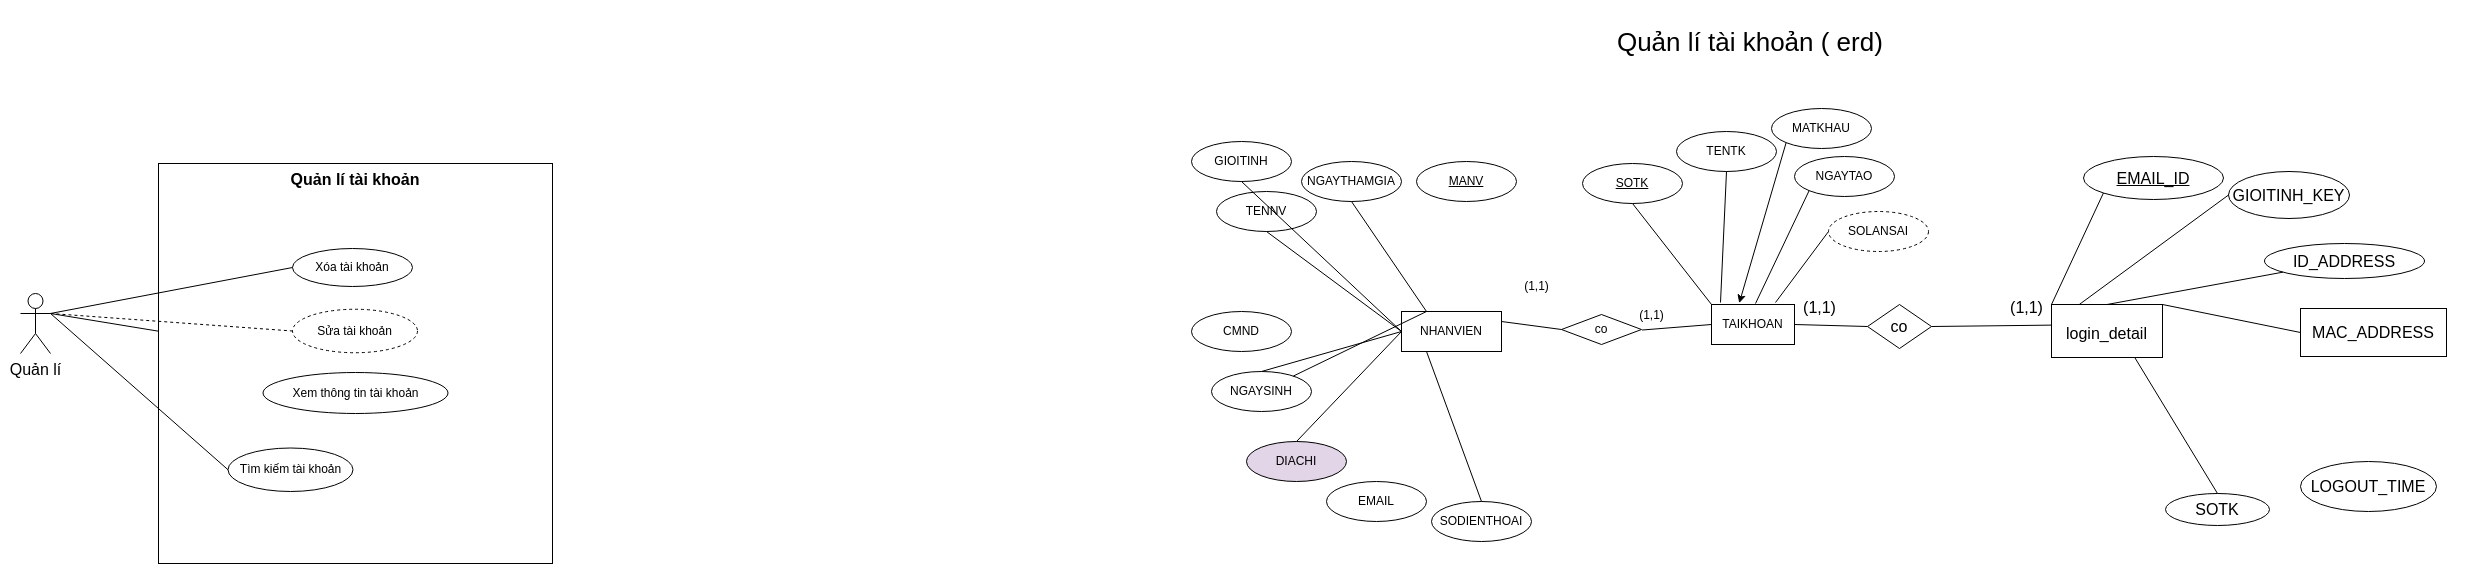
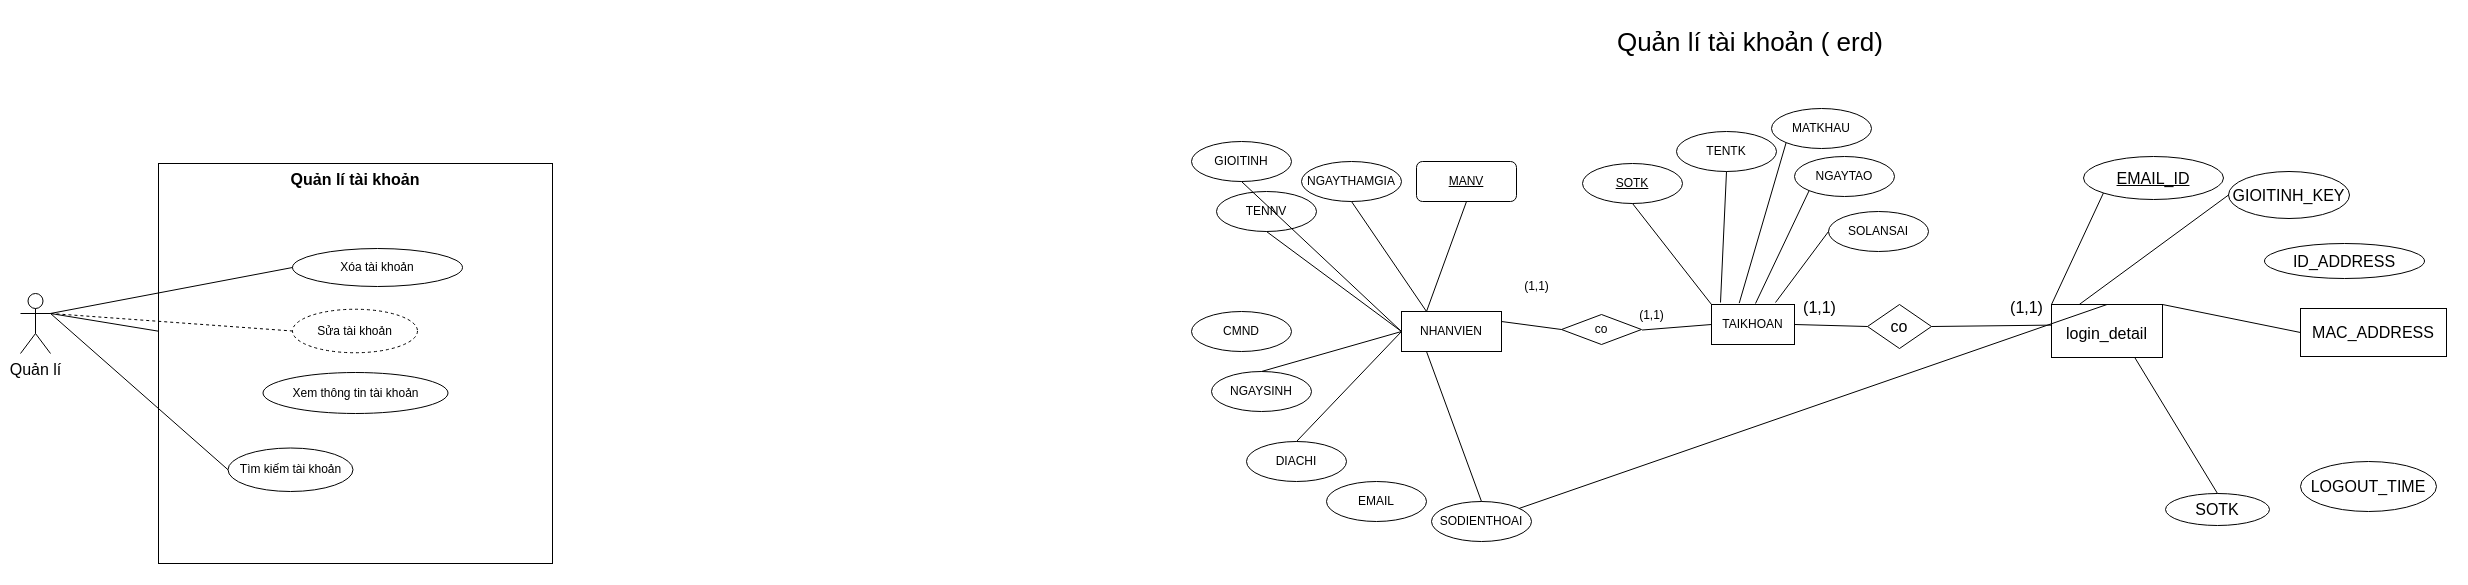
(1467, 182) -> (1467, 182)
(1879, 232) -> (1879, 232)
(353, 268) -> (378, 268)
(2195, 288) -> (1813, 406)
(1742, 295) -> (1741, 298)
(1327, 360) -> (1446, 257)
(1297, 462) -> (1297, 462)
